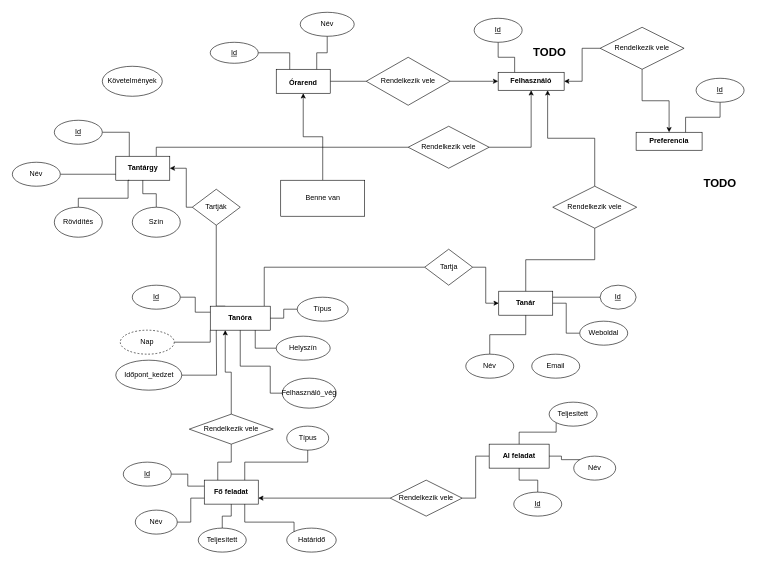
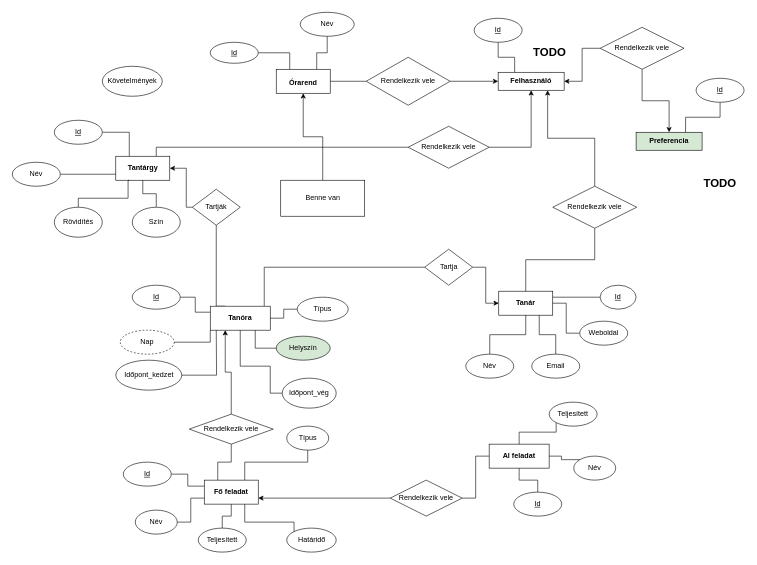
(669, 141) -> (669, 141)
none -> (548, 335)
(303, 348) -> (303, 348)
(309, 393) -> (309, 393)
